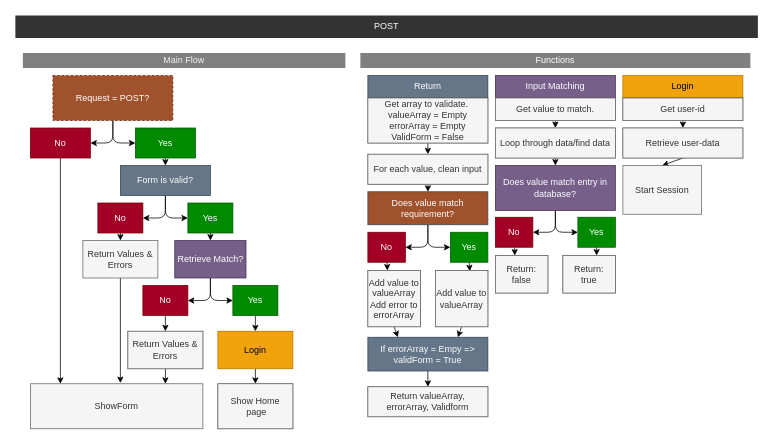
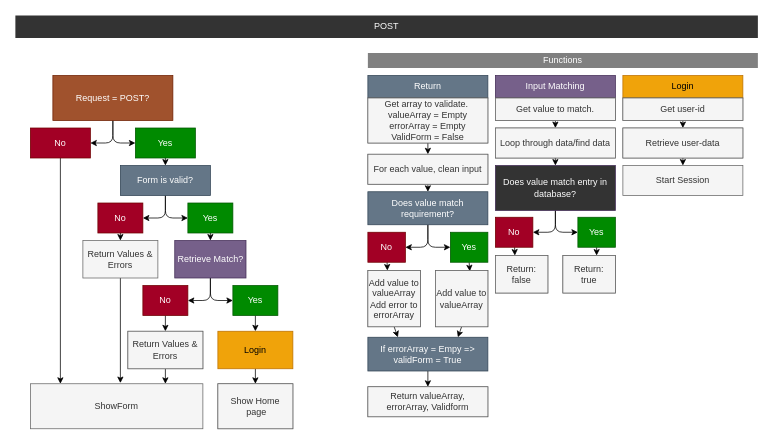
(184, 60) -> none
(555, 60) -> (563, 60)
(113, 98) -> (113, 98)
(555, 188) -> (555, 188)
(662, 190) -> (683, 180)
(428, 208) -> (428, 208)
